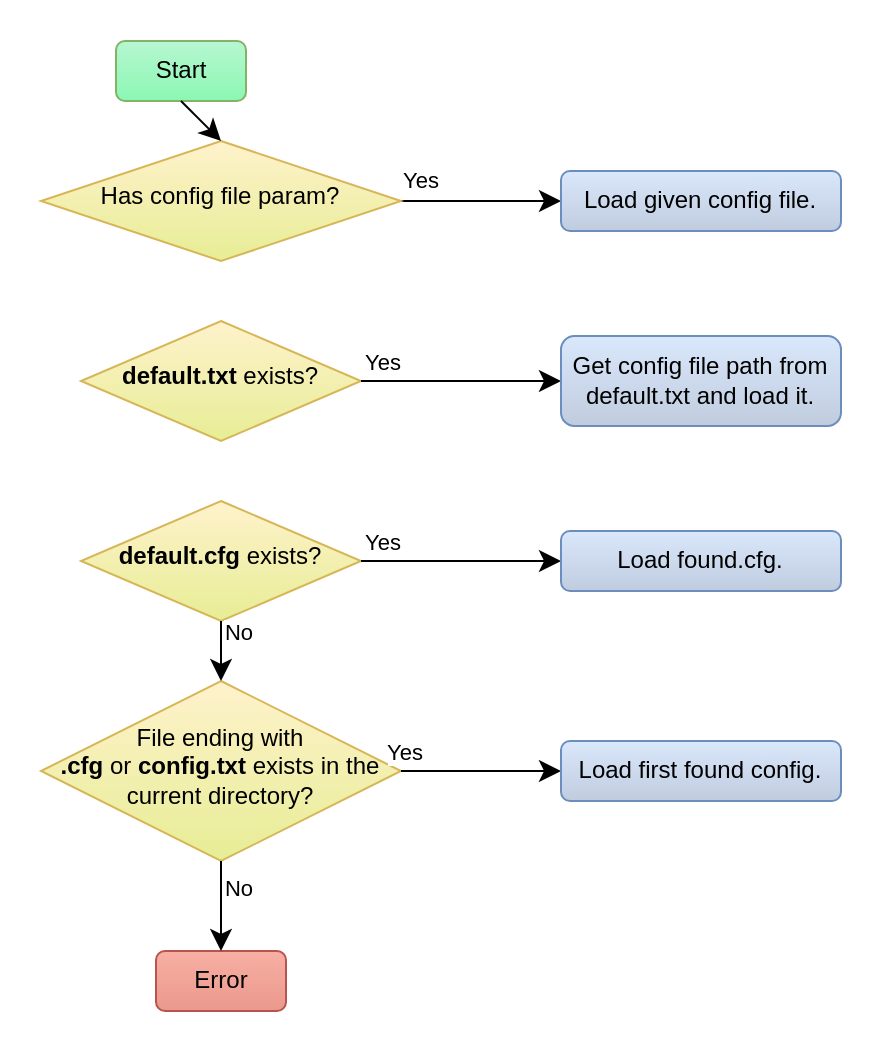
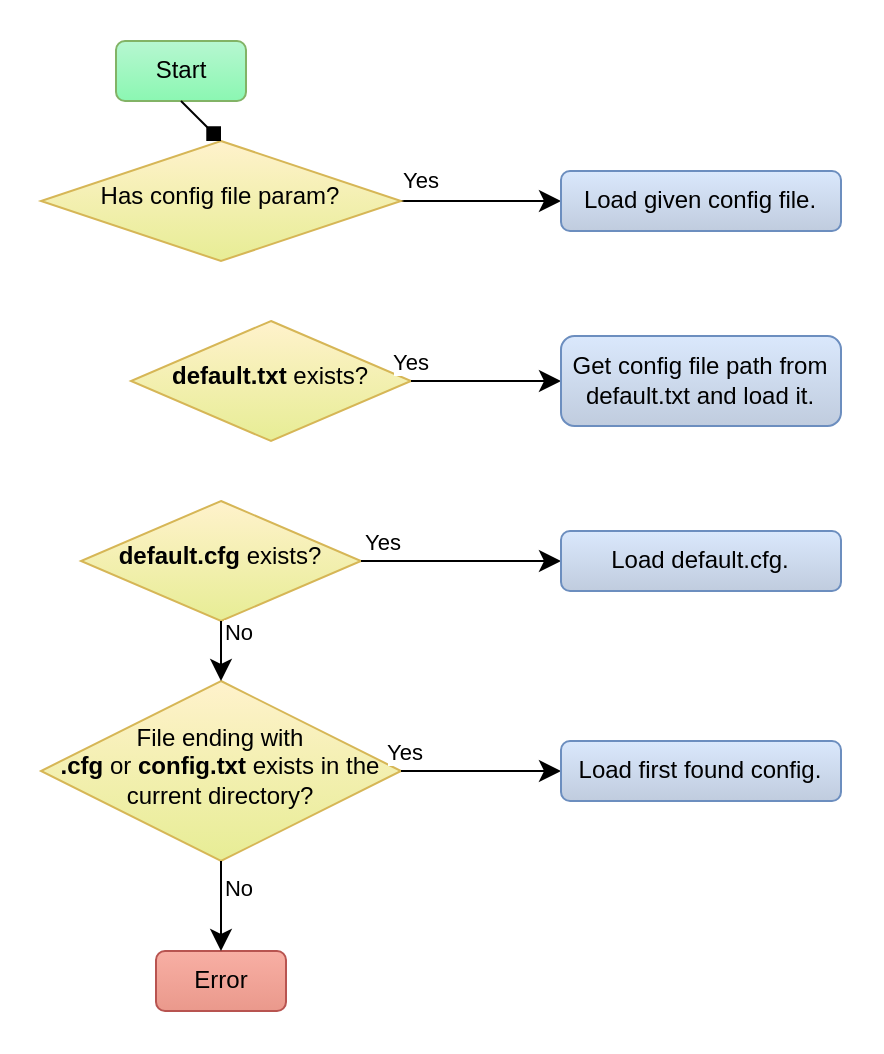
(207, 127) -> (207, 127)
(221, 381) -> (271, 381)
(701, 561) -> (701, 561)
